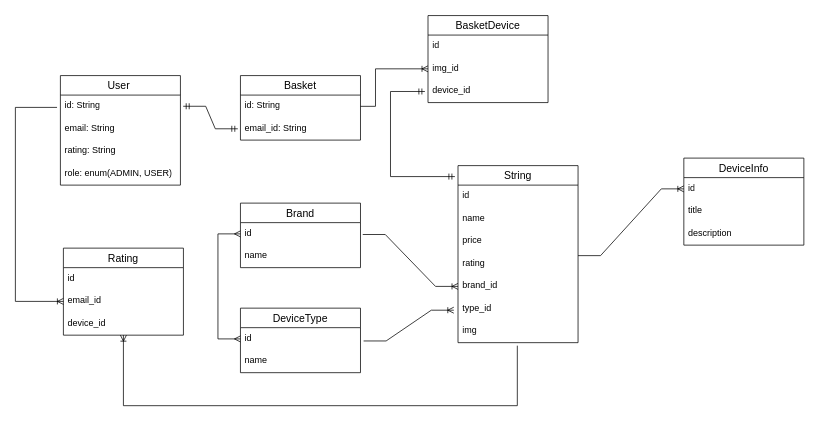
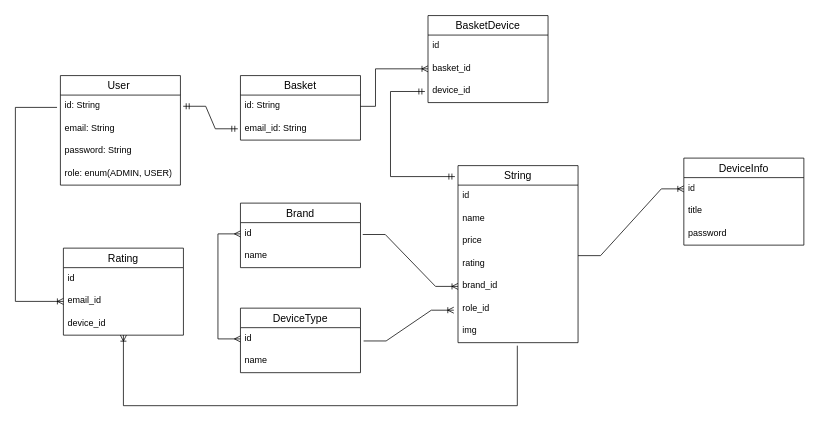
(445, 68) -> (454, 68)
(95, 151) -> (102, 151)
(714, 233) -> (708, 233)
(479, 308) -> (478, 308)
